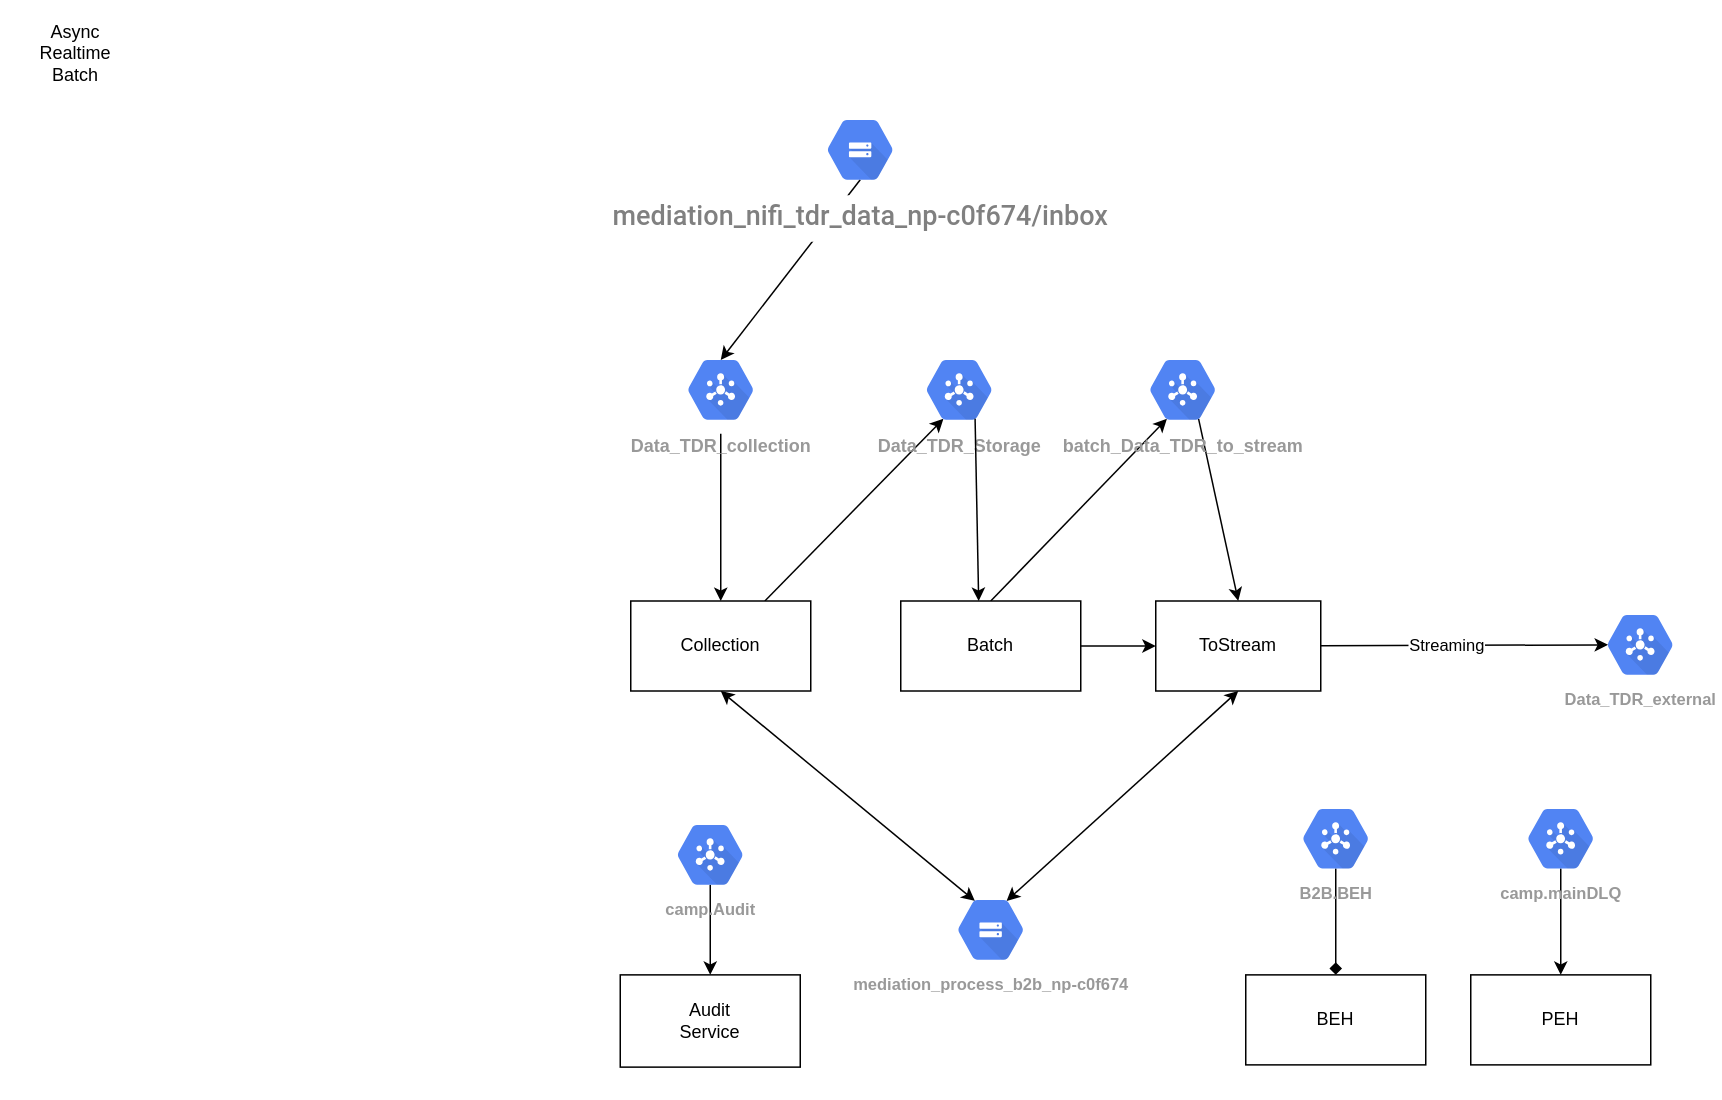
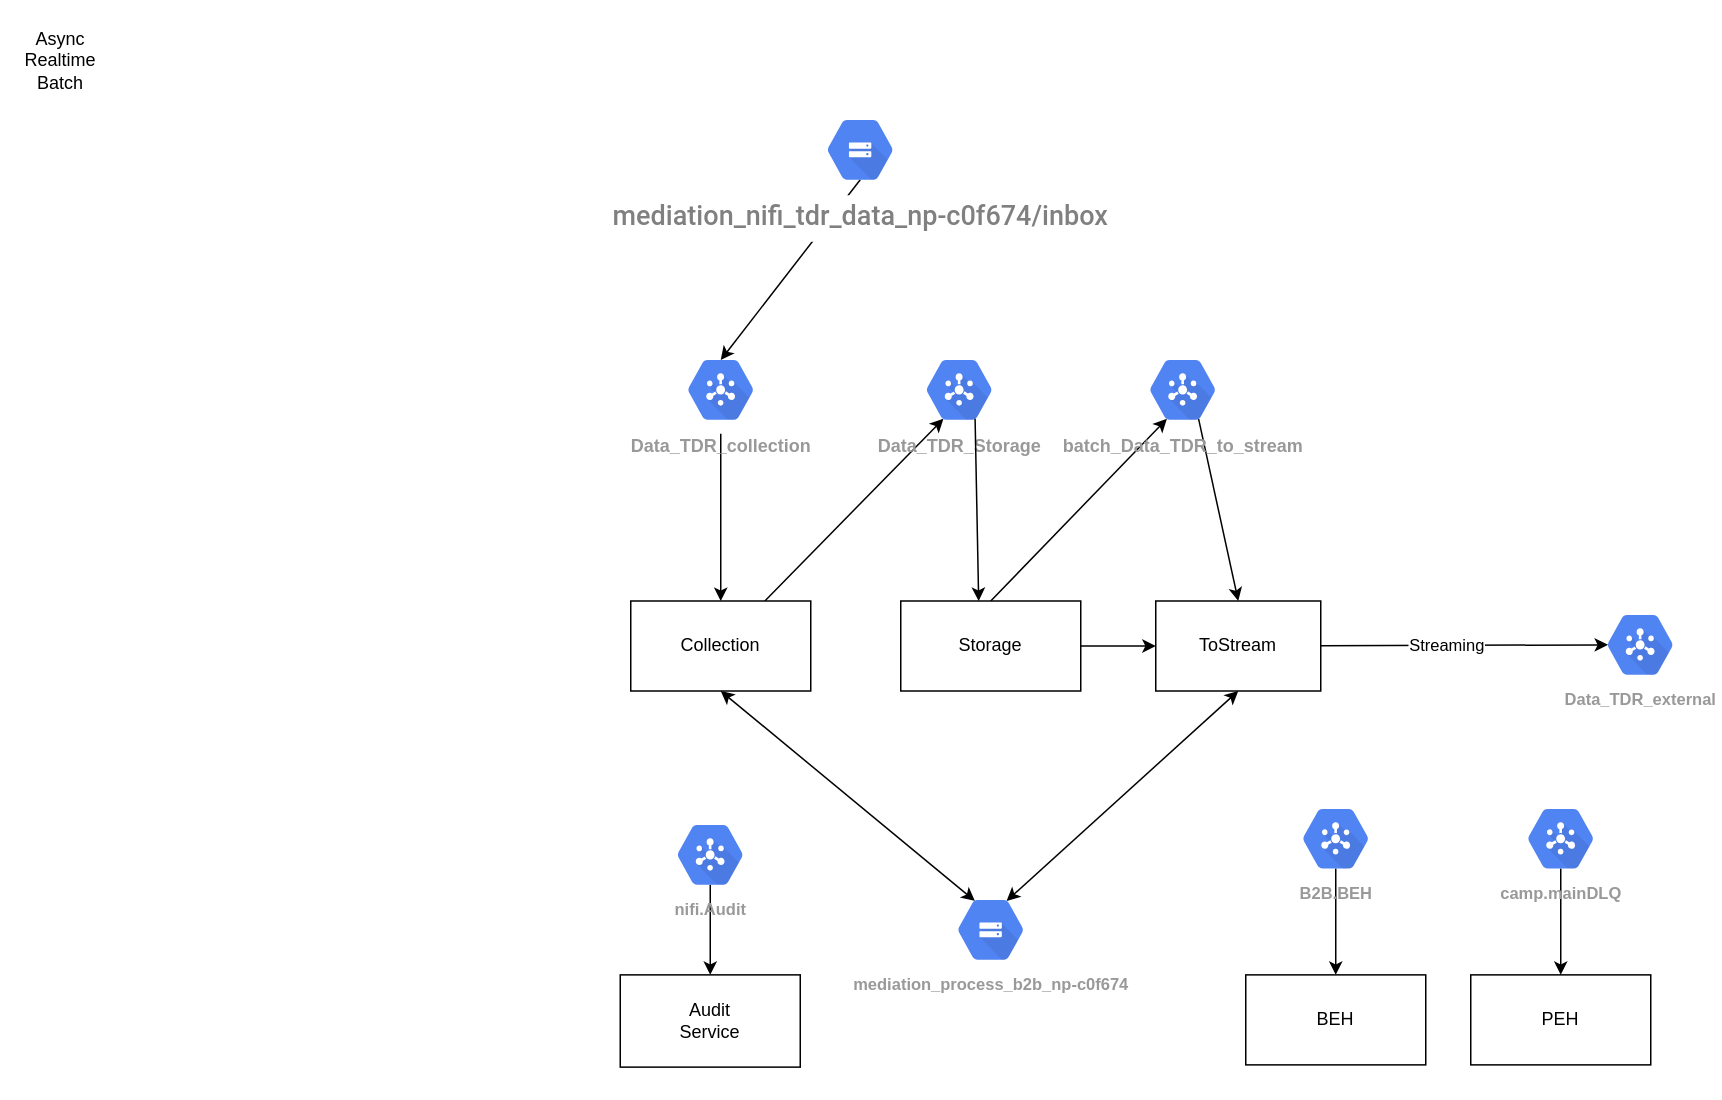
(76, 53) -> (61, 61)
(991, 646) -> (991, 646)
(711, 911) -> (711, 911)
(1336, 962) -> (1336, 963)
